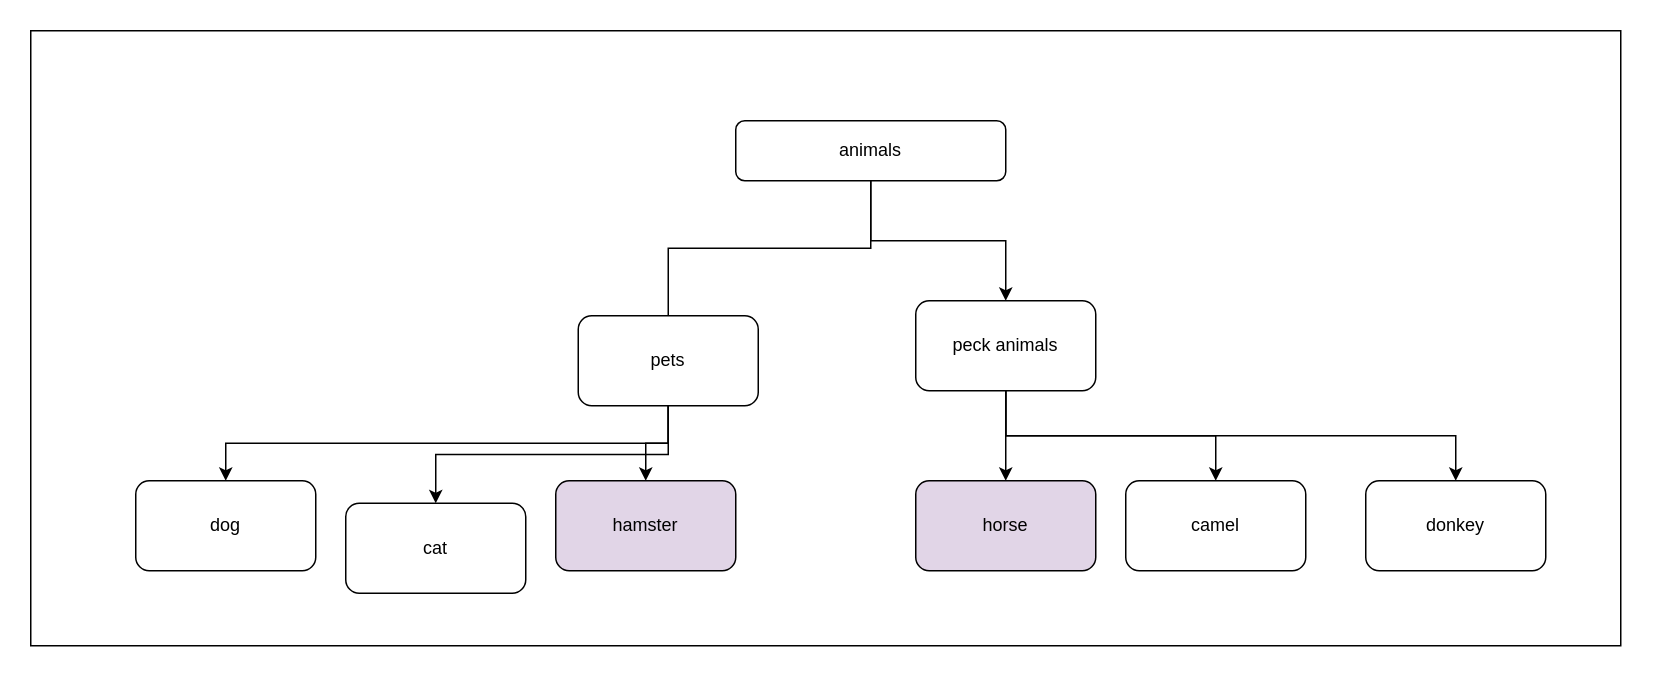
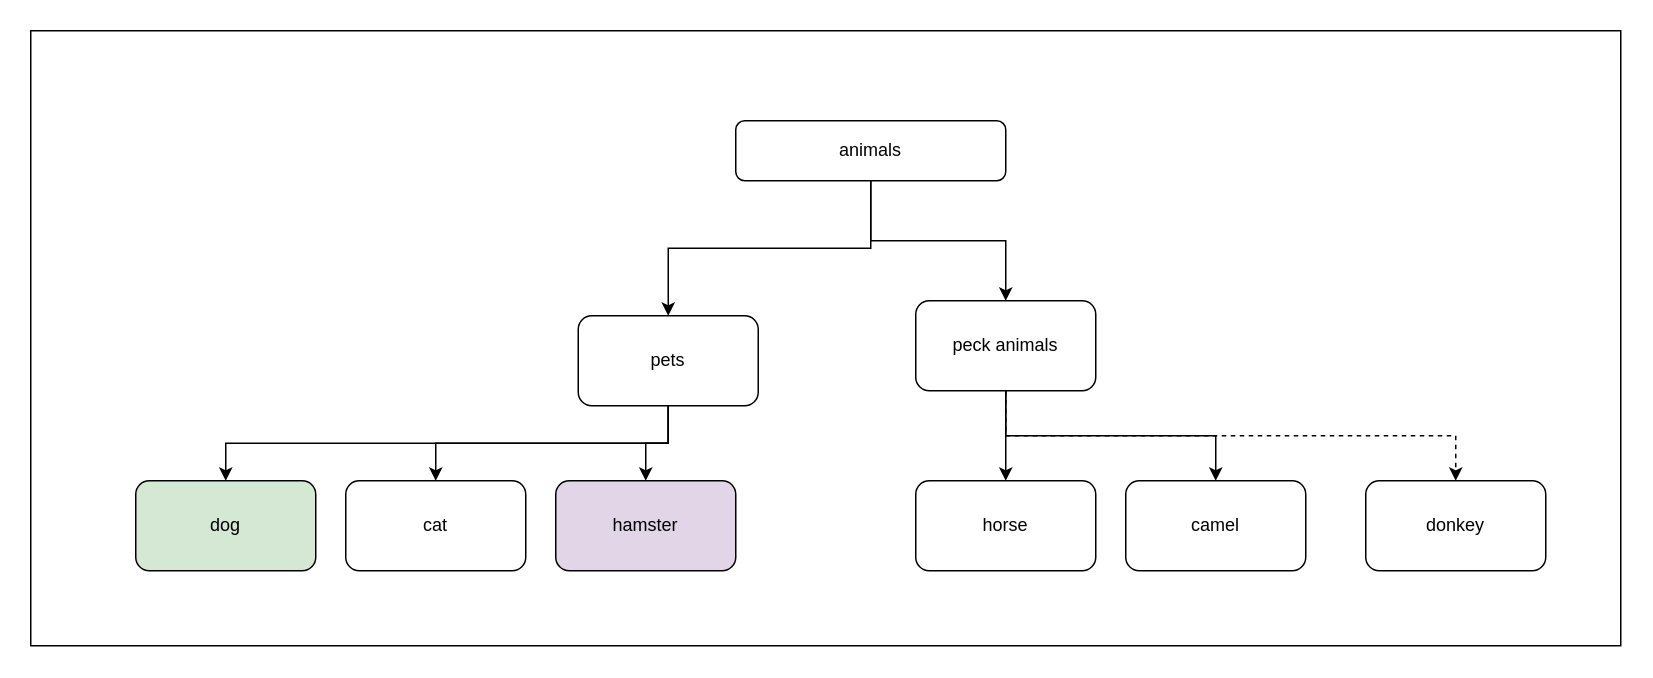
(668, 308) -> (668, 304)
(1354, 436) -> (1354, 436)
(226, 526) -> (226, 526)
(1006, 526) -> (1006, 526)
(436, 548) -> (436, 526)
